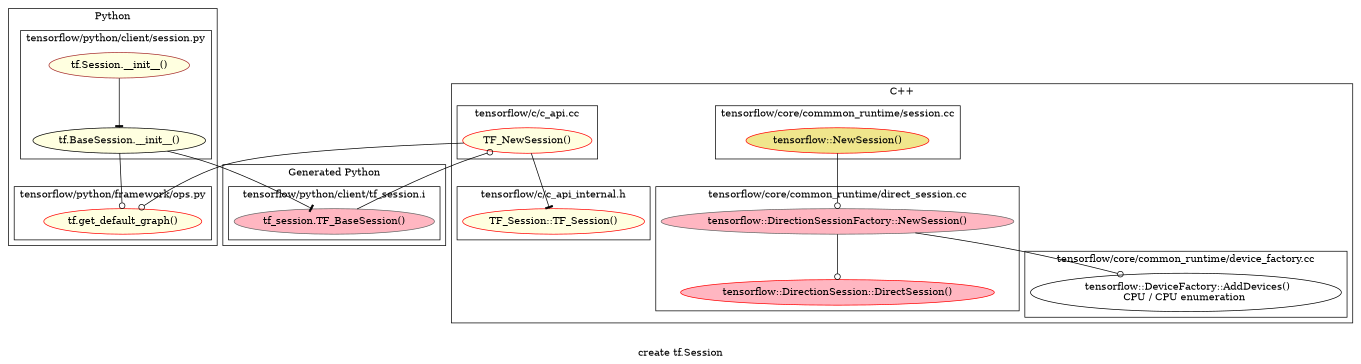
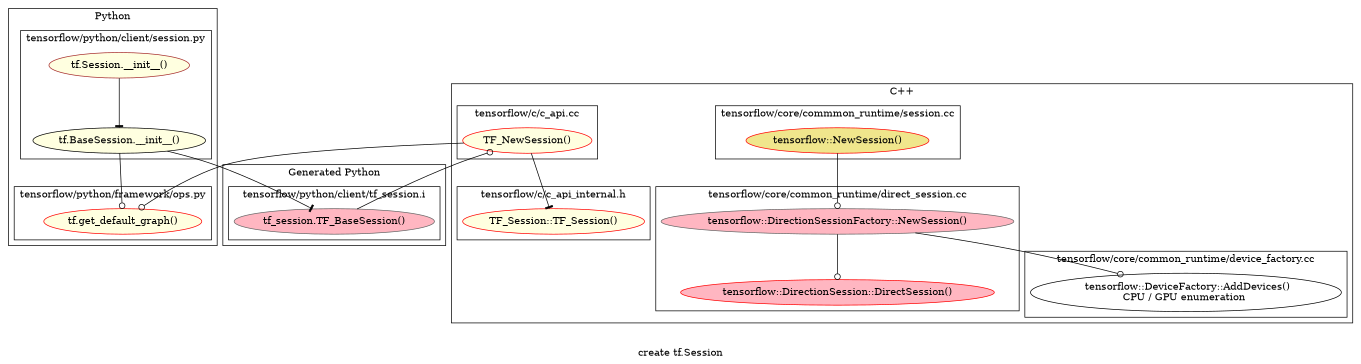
(1186, 297) -> (1186, 297)
